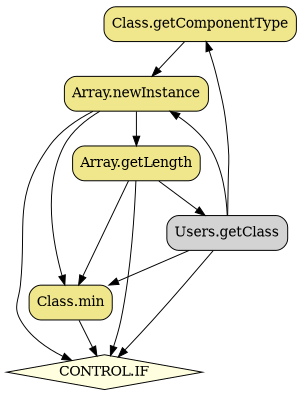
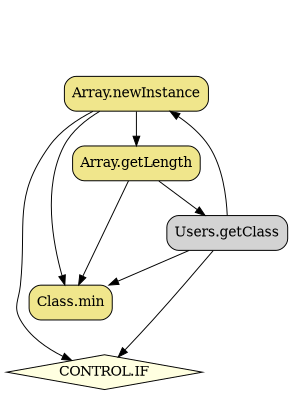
(200, 24) -> none
(130, 264) -> none
(86, 334) -> none
